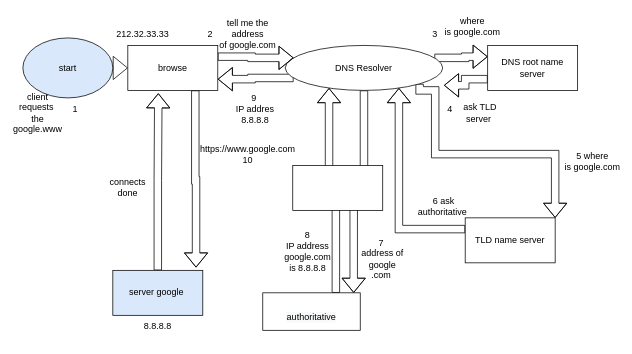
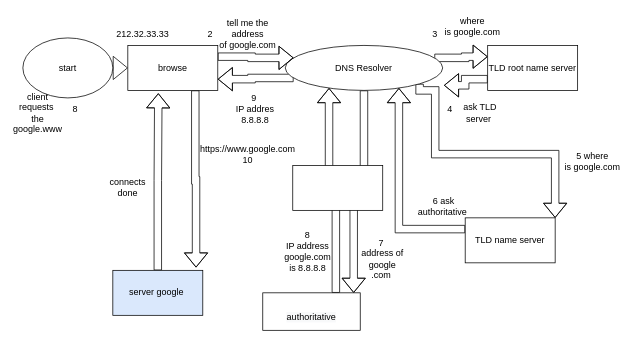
(68, 68) -> (68, 68)
(533, 68) -> (533, 68)
(75, 109) -> (75, 109)
(158, 327) -> none
